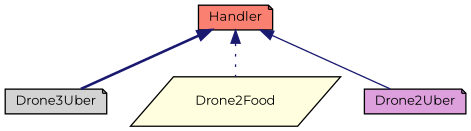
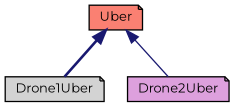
(236, 18) -> (116, 18)
(56, 102) -> (55, 89)
(236, 102) -> none
